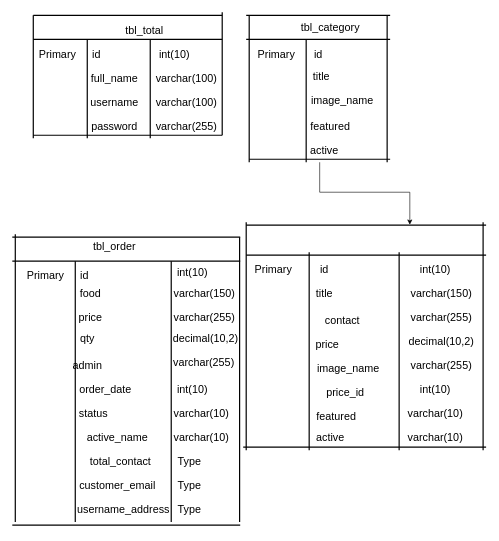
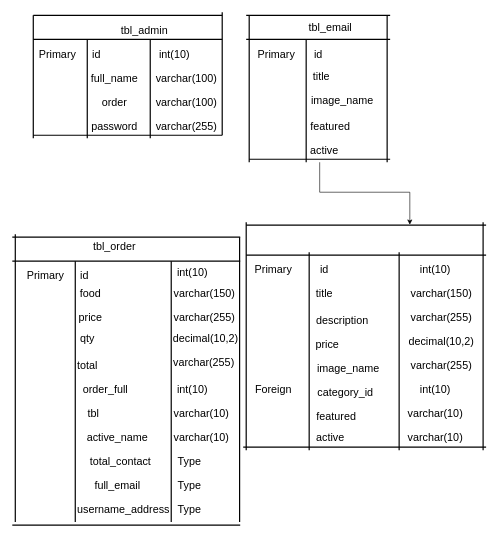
(331, 27) -> (331, 27)
(145, 30) -> (145, 30)
(115, 102) -> (115, 102)
(343, 321) -> (343, 321)
(88, 366) -> (88, 366)
(106, 390) -> (106, 390)
none -> (273, 390)
(346, 393) -> (346, 393)
(94, 414) -> (94, 414)
(118, 486) -> (118, 486)
